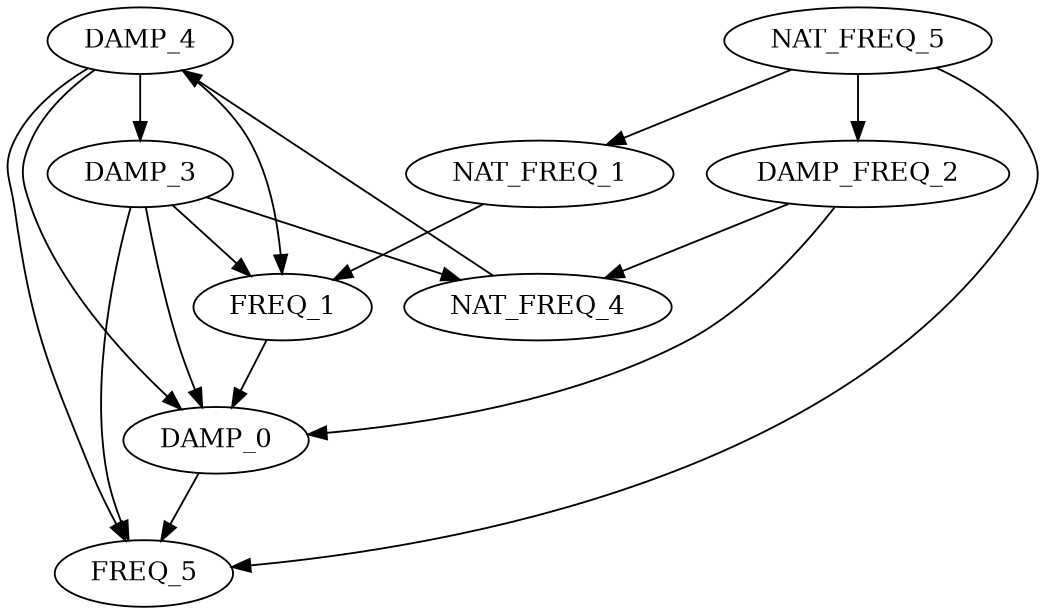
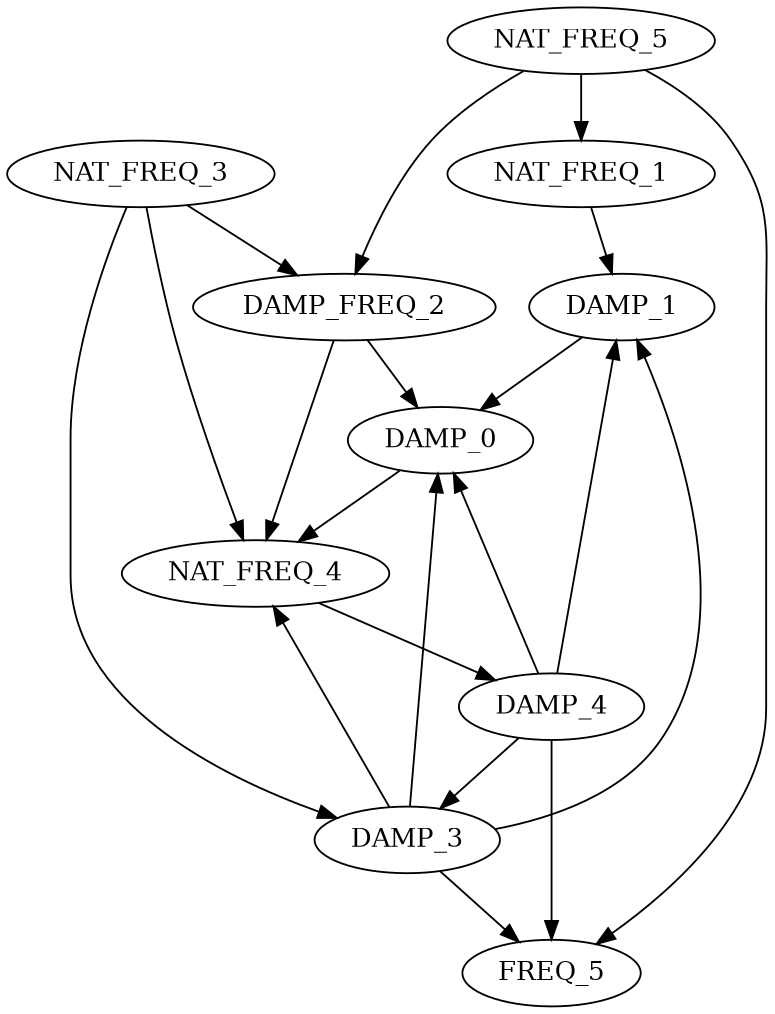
none -> (141, 174)
(283, 307) -> (622, 307)
(184, 499) -> (357, 501)
